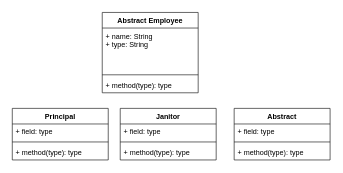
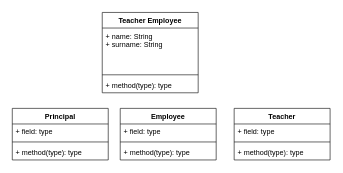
(150, 20) -> (150, 20)
(130, 36) -> (130, 36)
(168, 116) -> (168, 116)
(282, 116) -> (282, 116)
